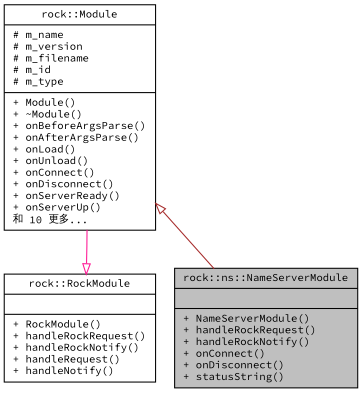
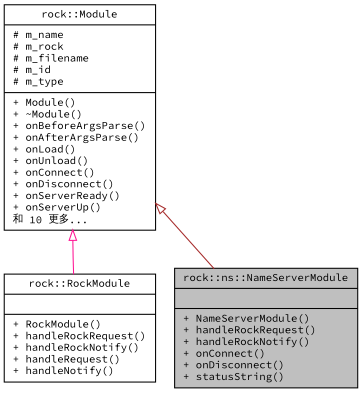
(48, 47) -> (39, 47)
(87, 247) -> (73, 258)
